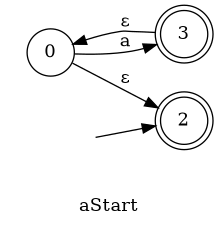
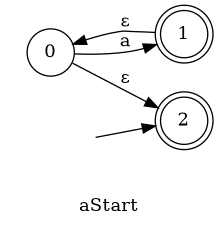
(184, 34) -> (184, 34)
